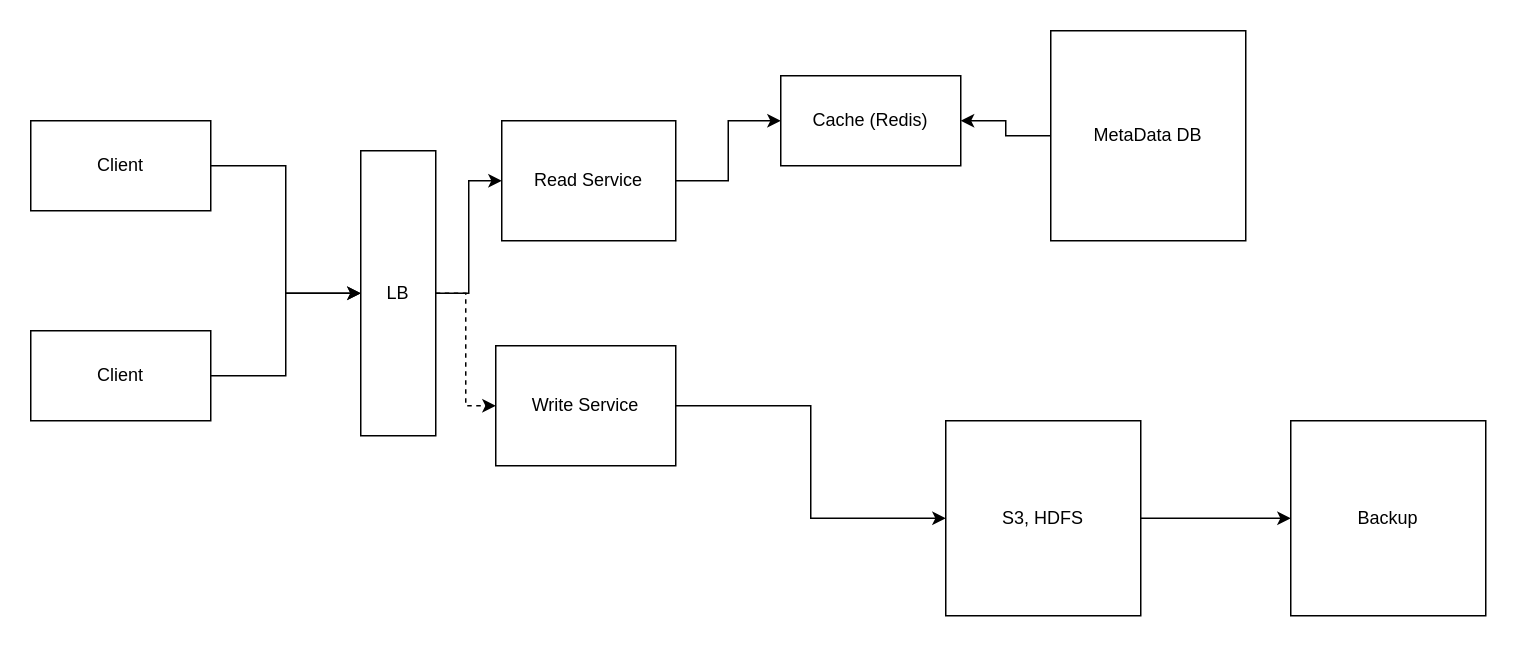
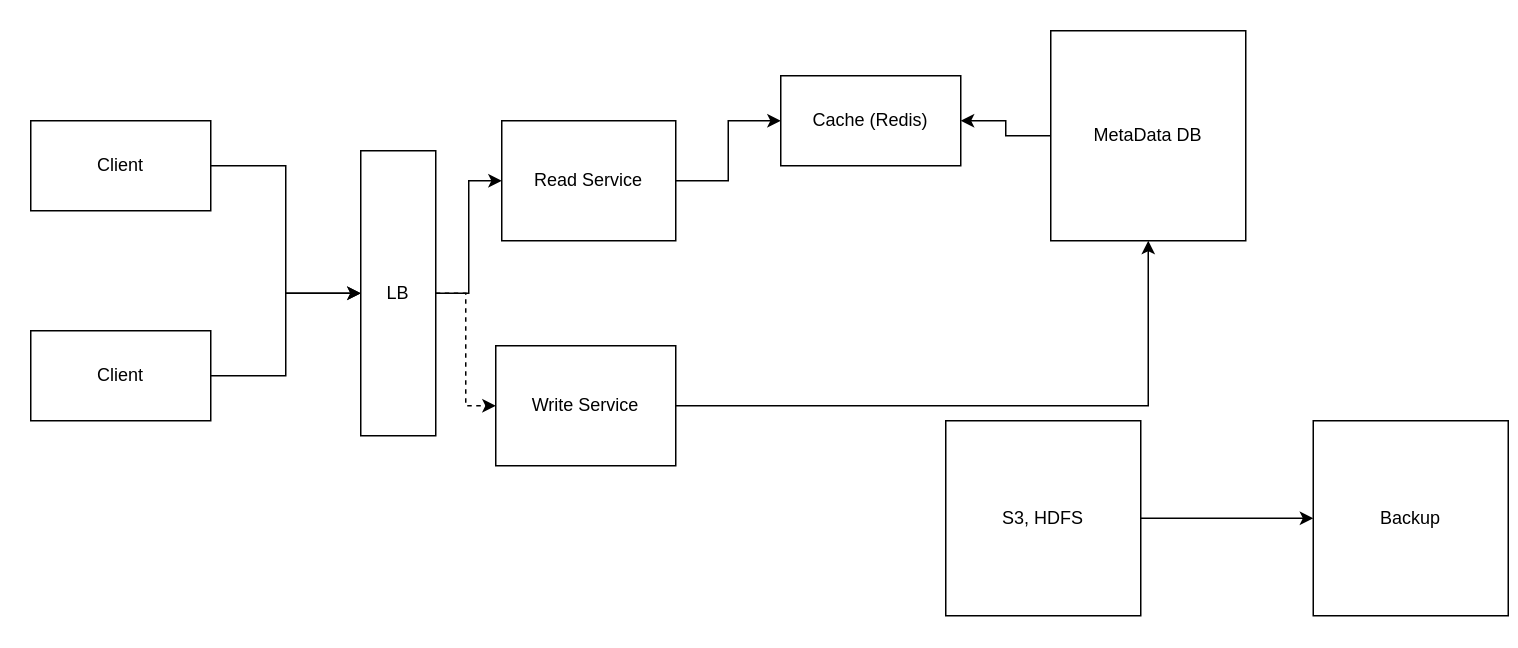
(816, 518) -> (1055, 406)
(1388, 518) -> (1411, 518)
